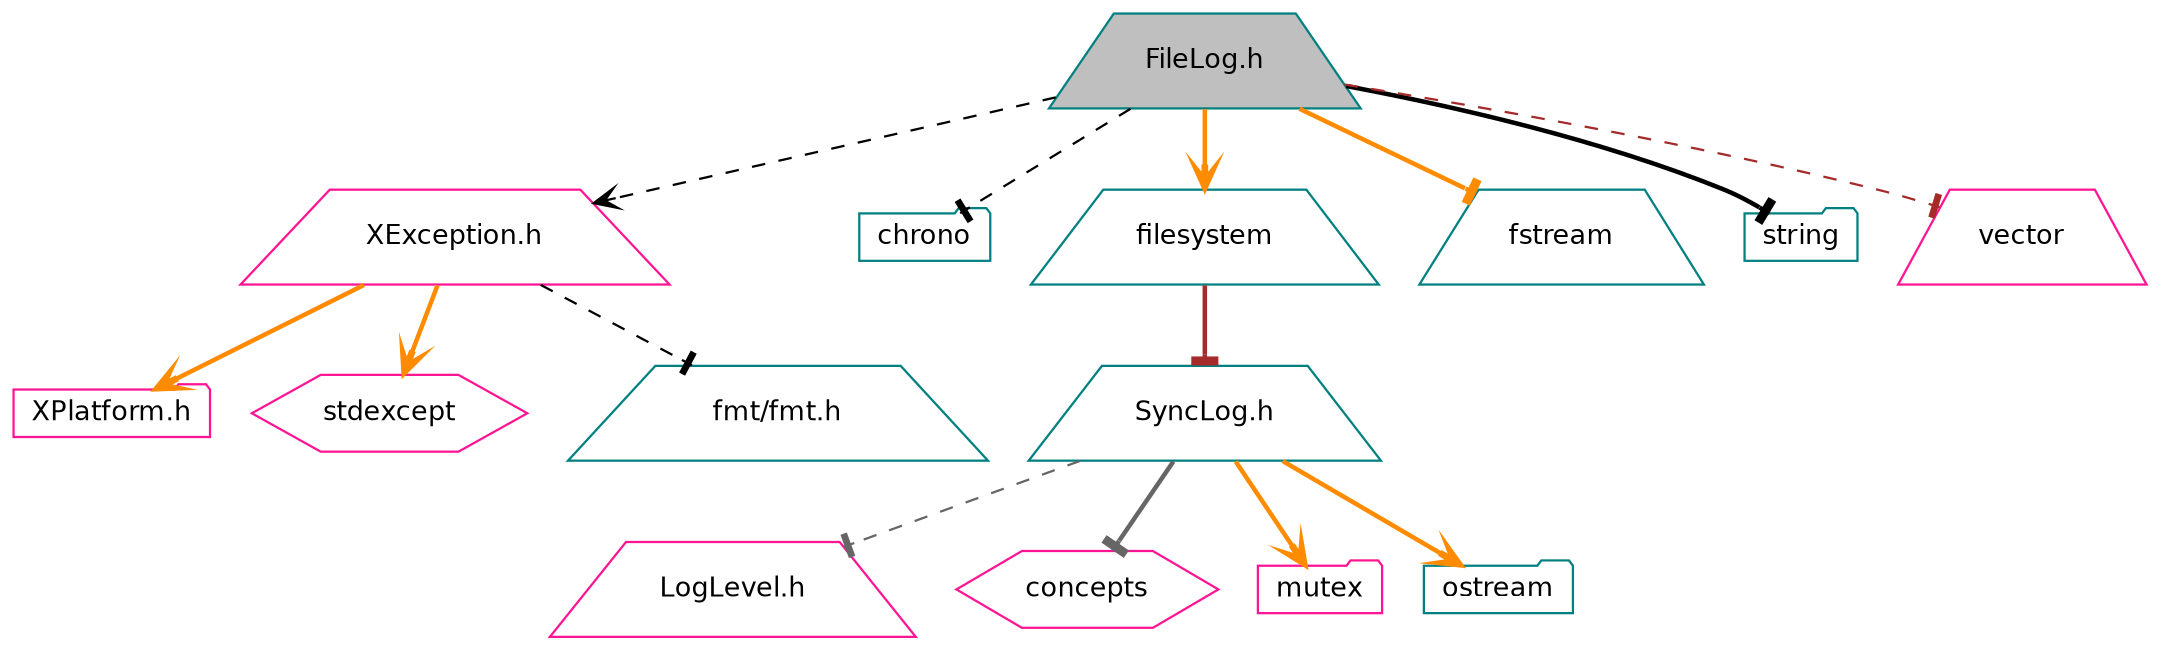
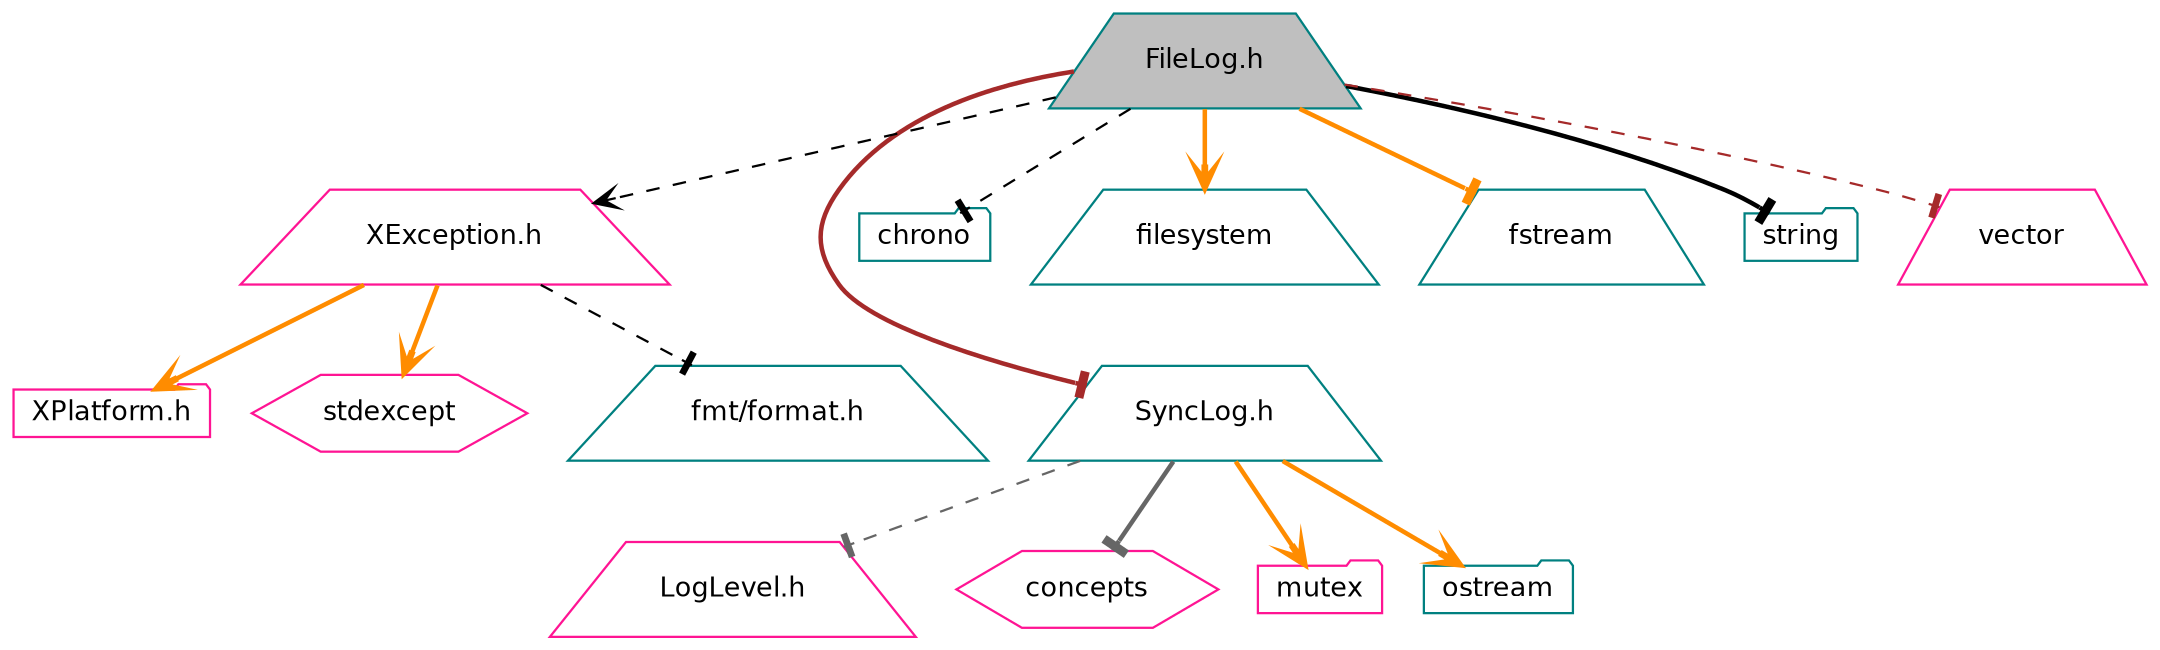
(1205, 320) -> (821, 232)
(778, 413) -> (778, 413)
